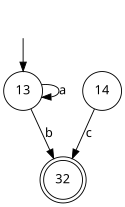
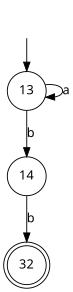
(40, 129) -> (27, 129)
(89, 134) -> (31, 219)
